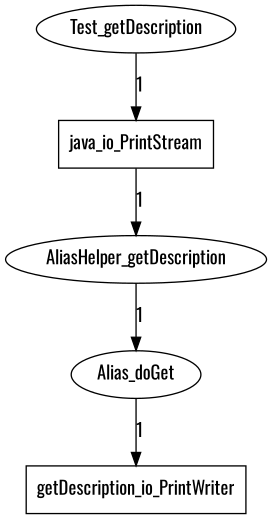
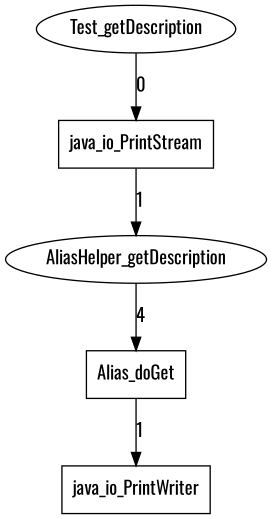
(140, 87) -> (141, 87)
(140, 317) -> (141, 317)
(136, 375) -> (136, 375)
(136, 490) -> (136, 490)
